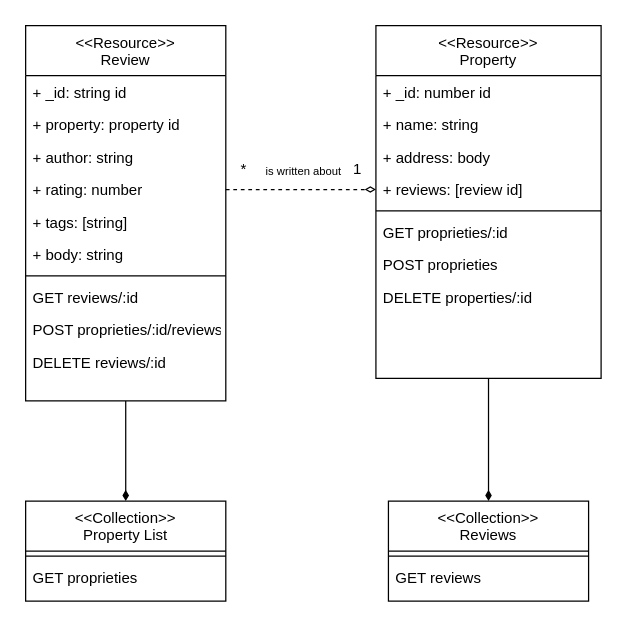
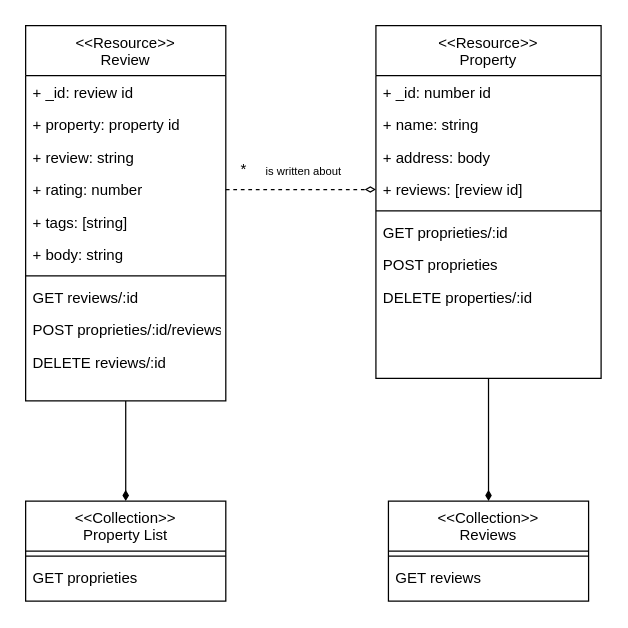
(86, 93) -> (86, 93)
(92, 158) -> (90, 158)
(357, 169) -> none
